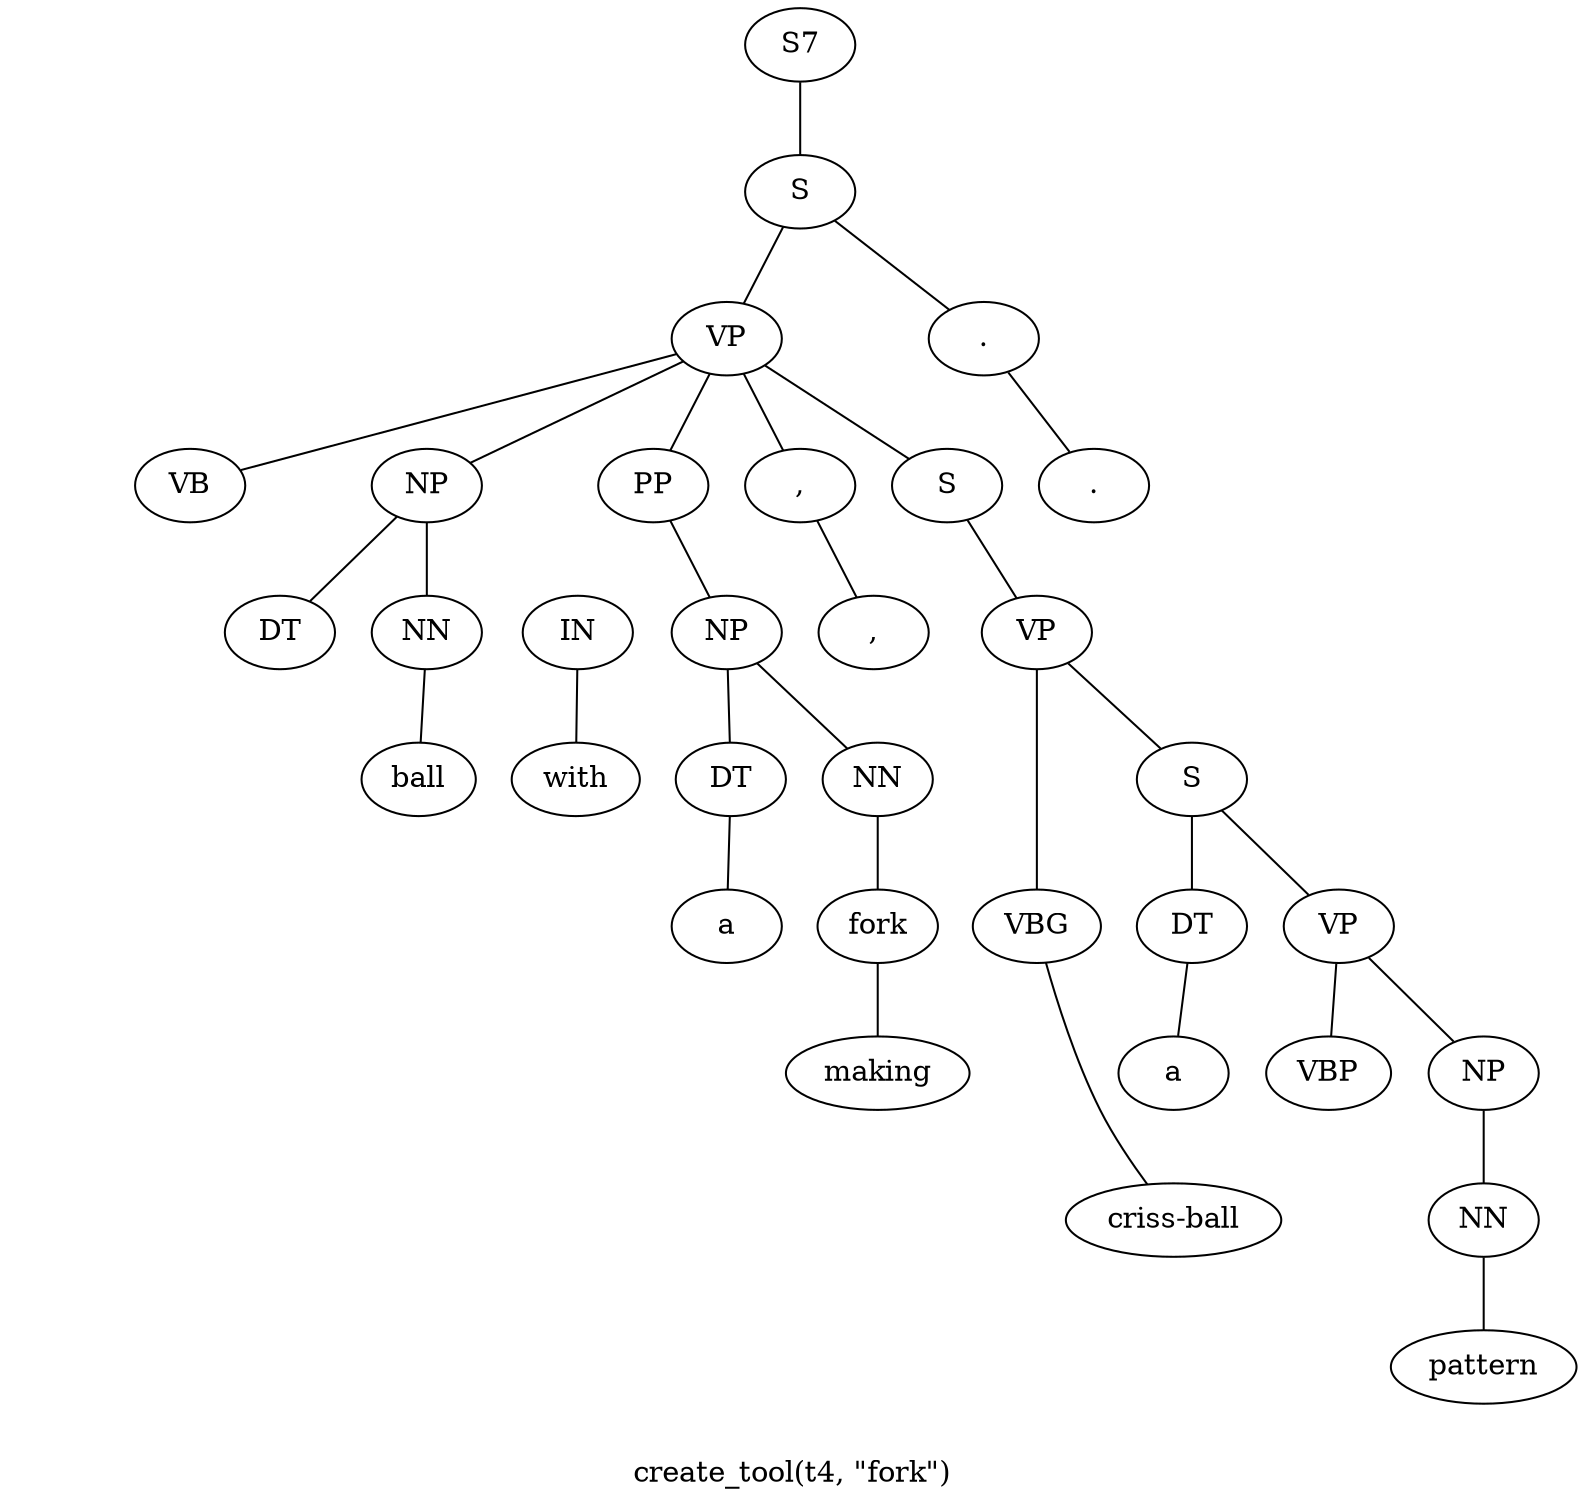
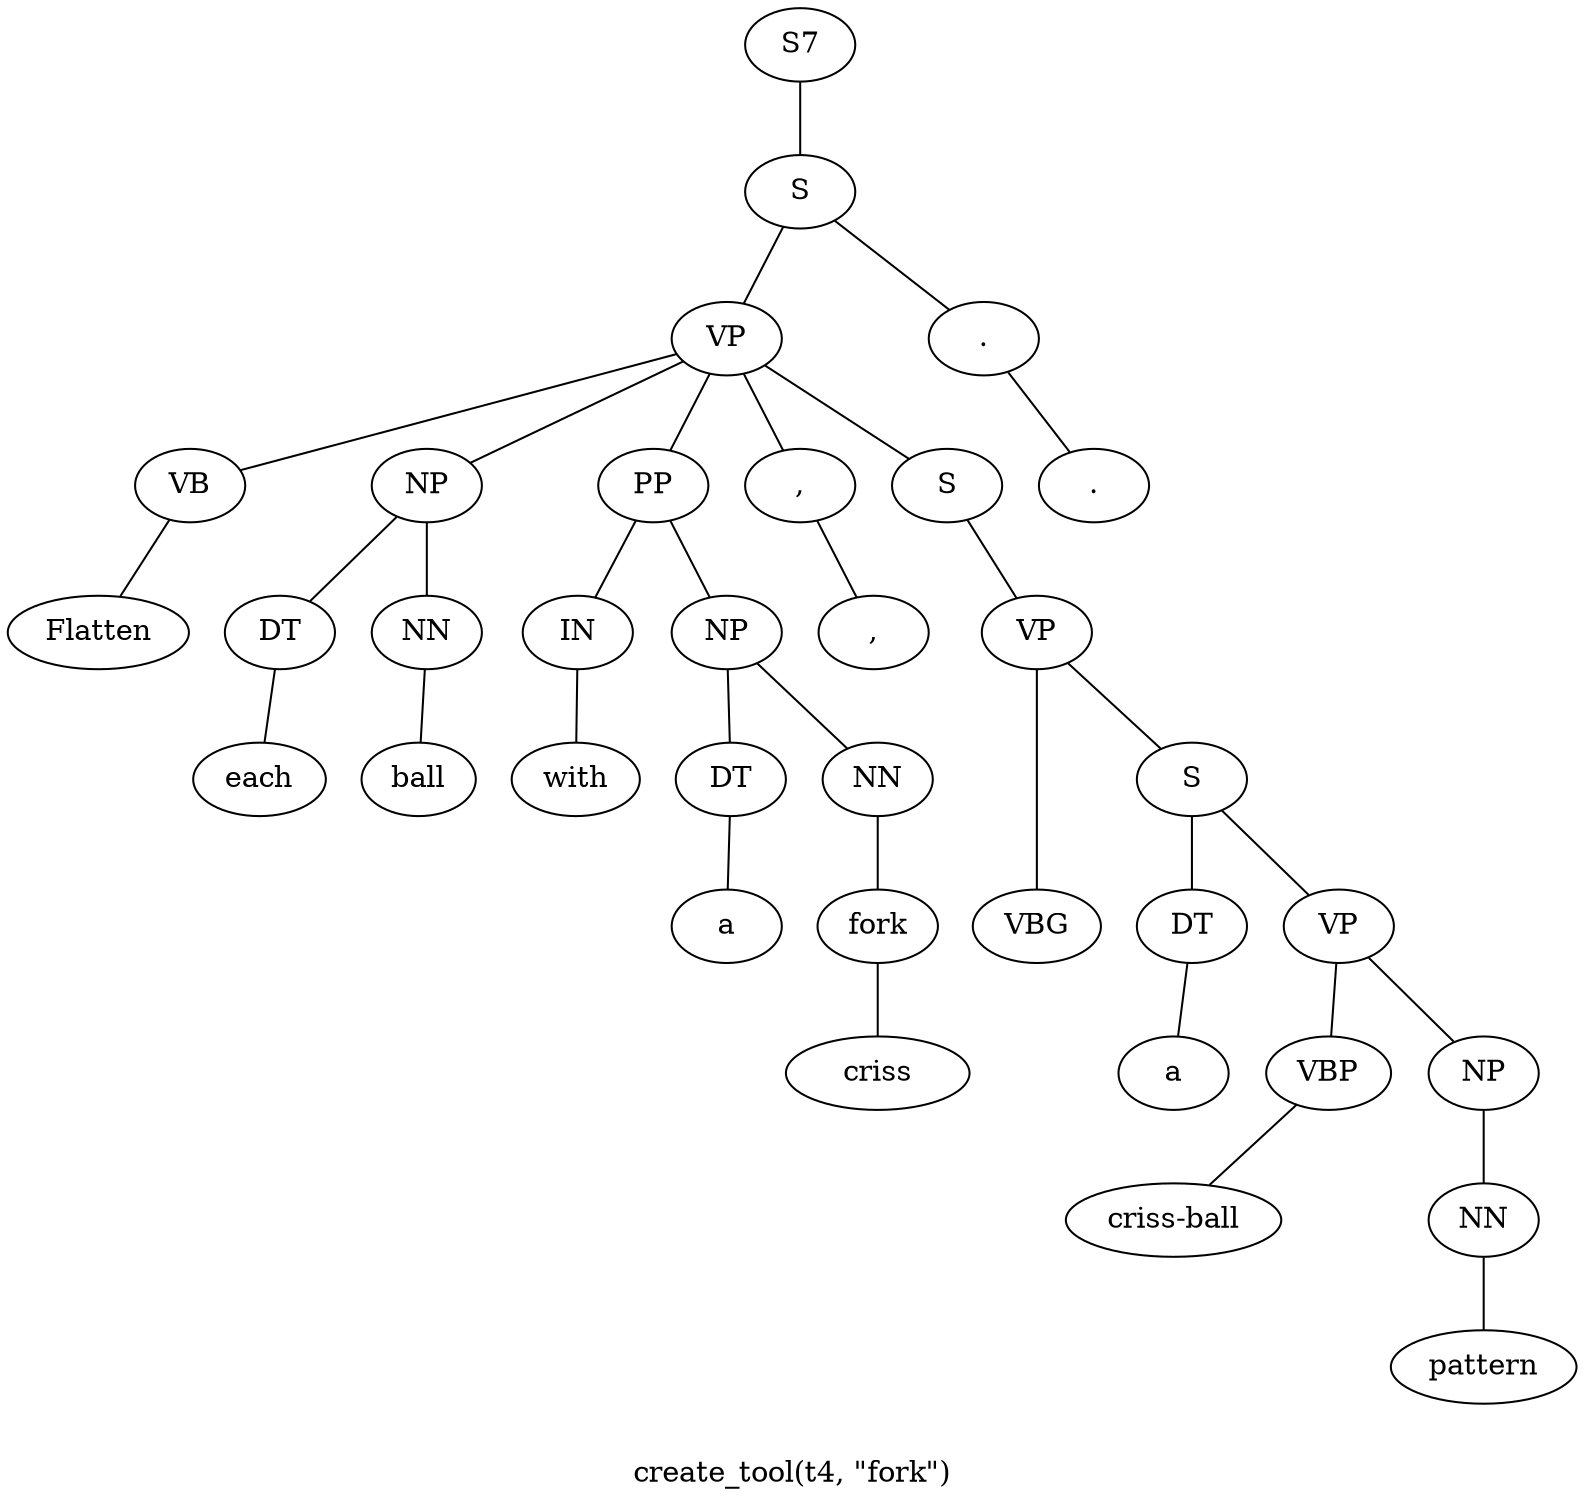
none -> (615, 559)
none -> (98, 632)
none -> (260, 779)
(878, 1073) -> (878, 1073)
(1086, 1079) -> (1253, 1145)
